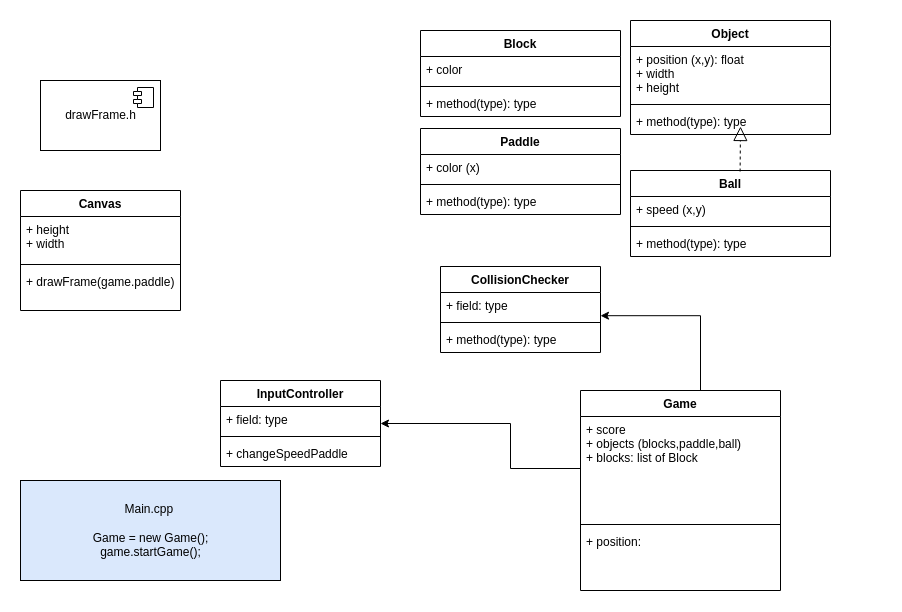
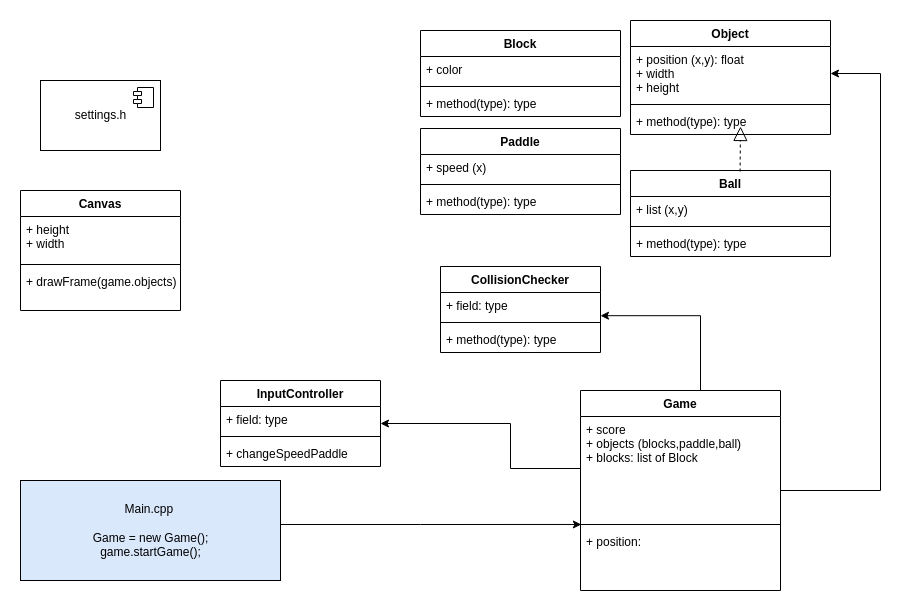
(101, 116) -> (101, 116)
(458, 168) -> (460, 168)
(675, 210) -> (669, 210)
(102, 282) -> (107, 282)
none -> (881, 311)
none -> (428, 524)
